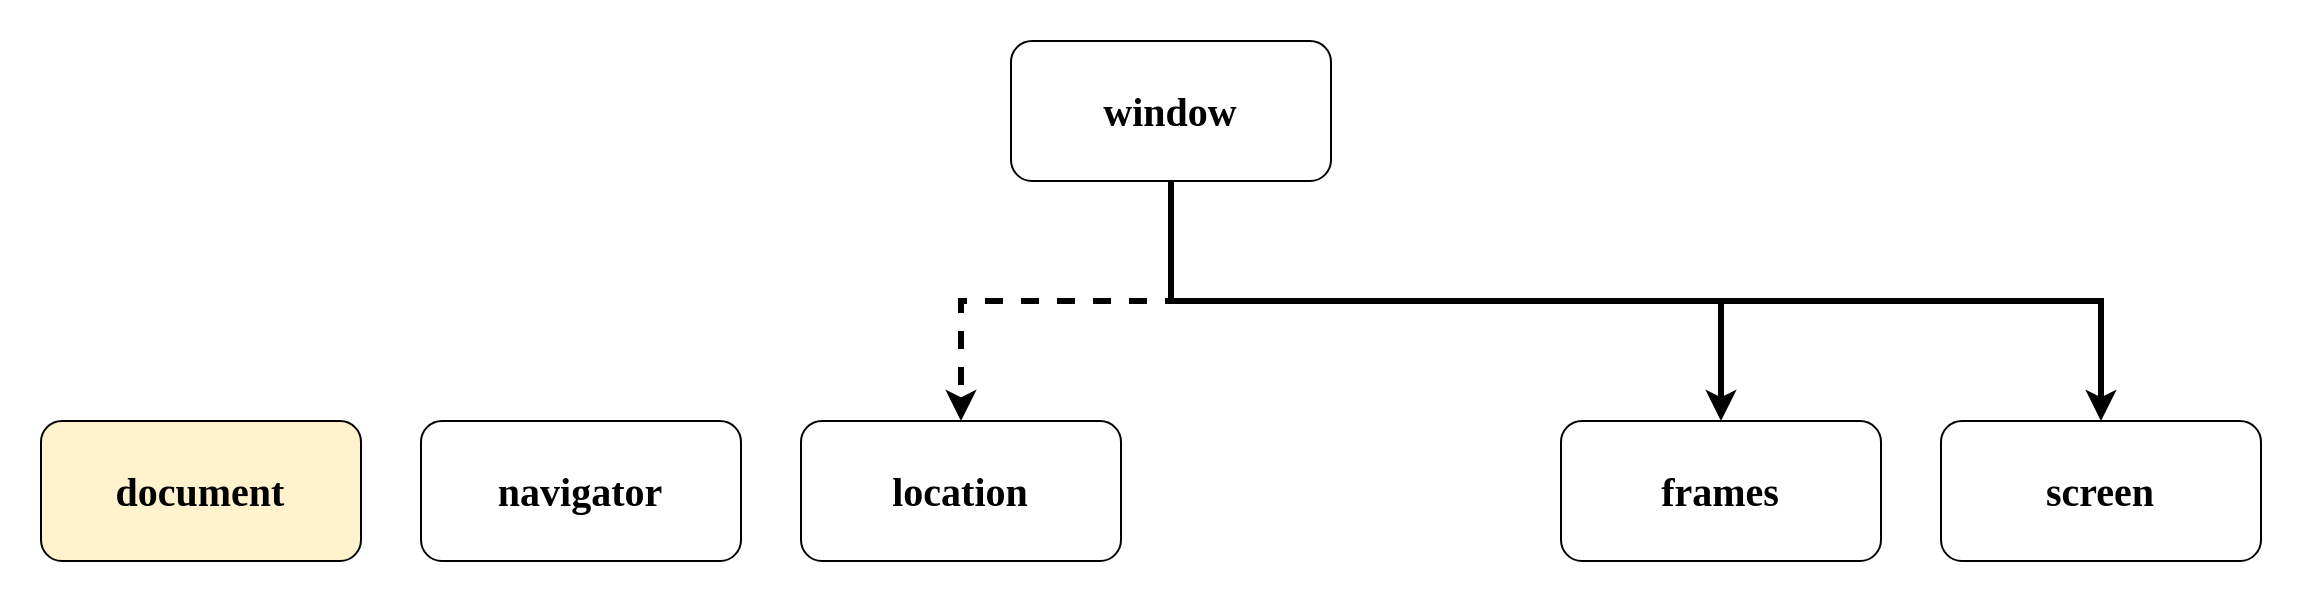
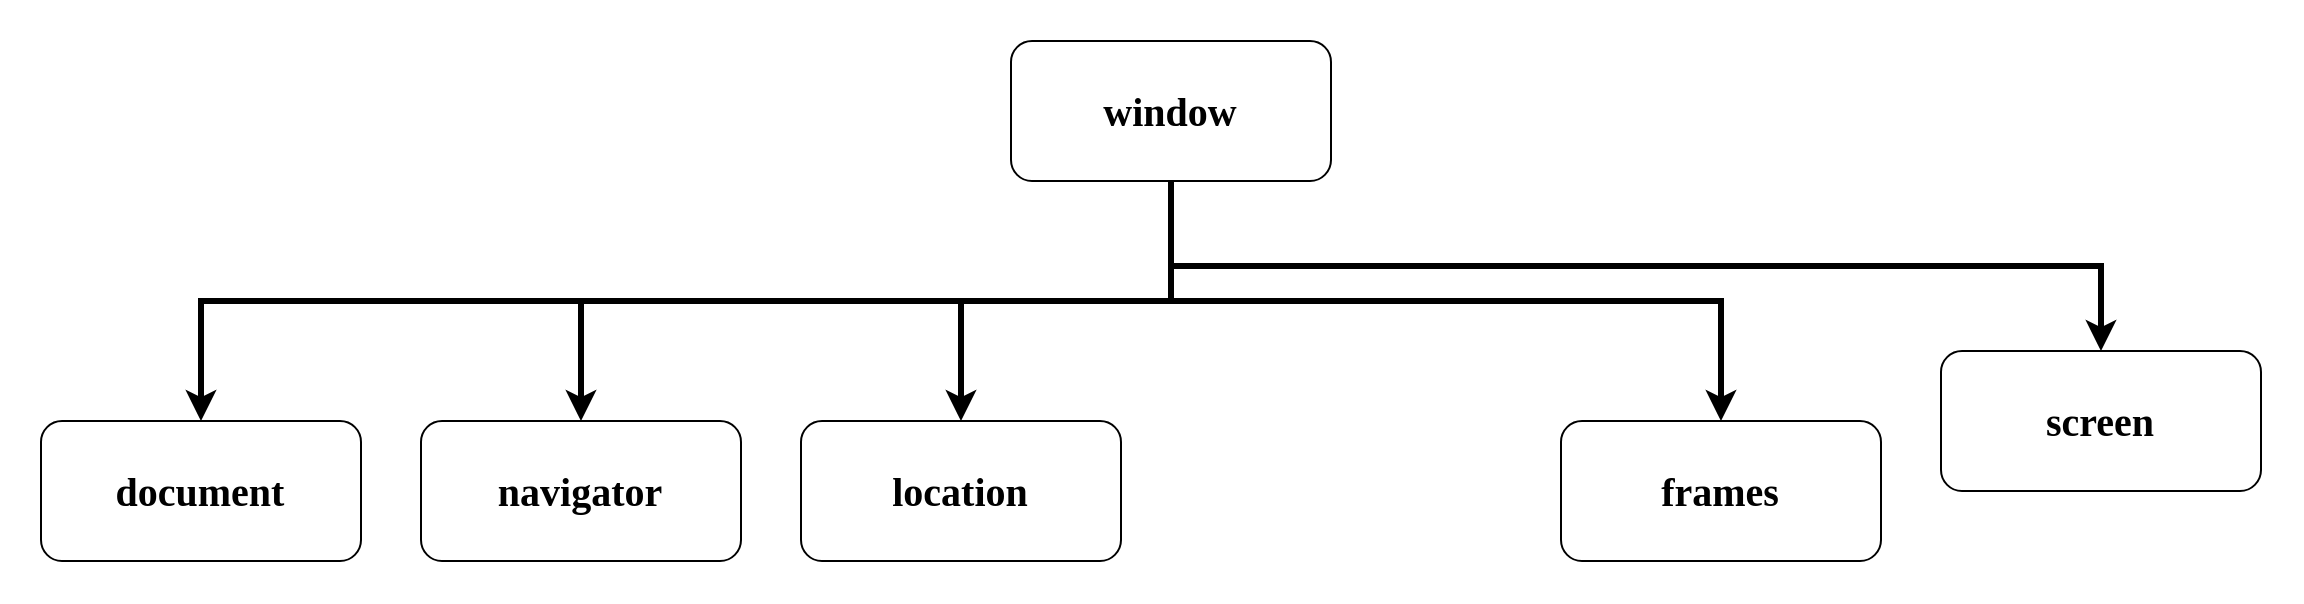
none -> (340, 301)
(961, 321) -> (961, 321)
none -> (581, 352)
(201, 491) -> (201, 491)
(2101, 491) -> (2101, 421)
